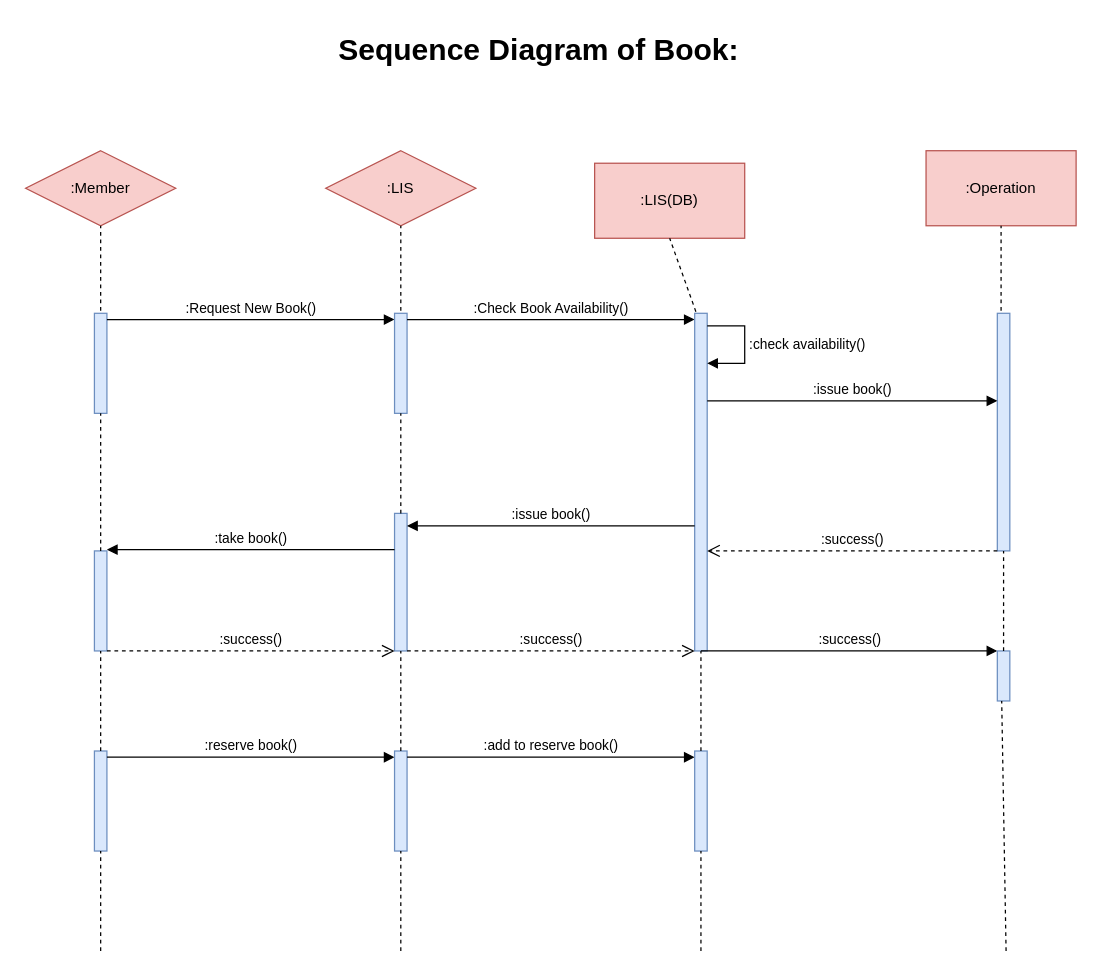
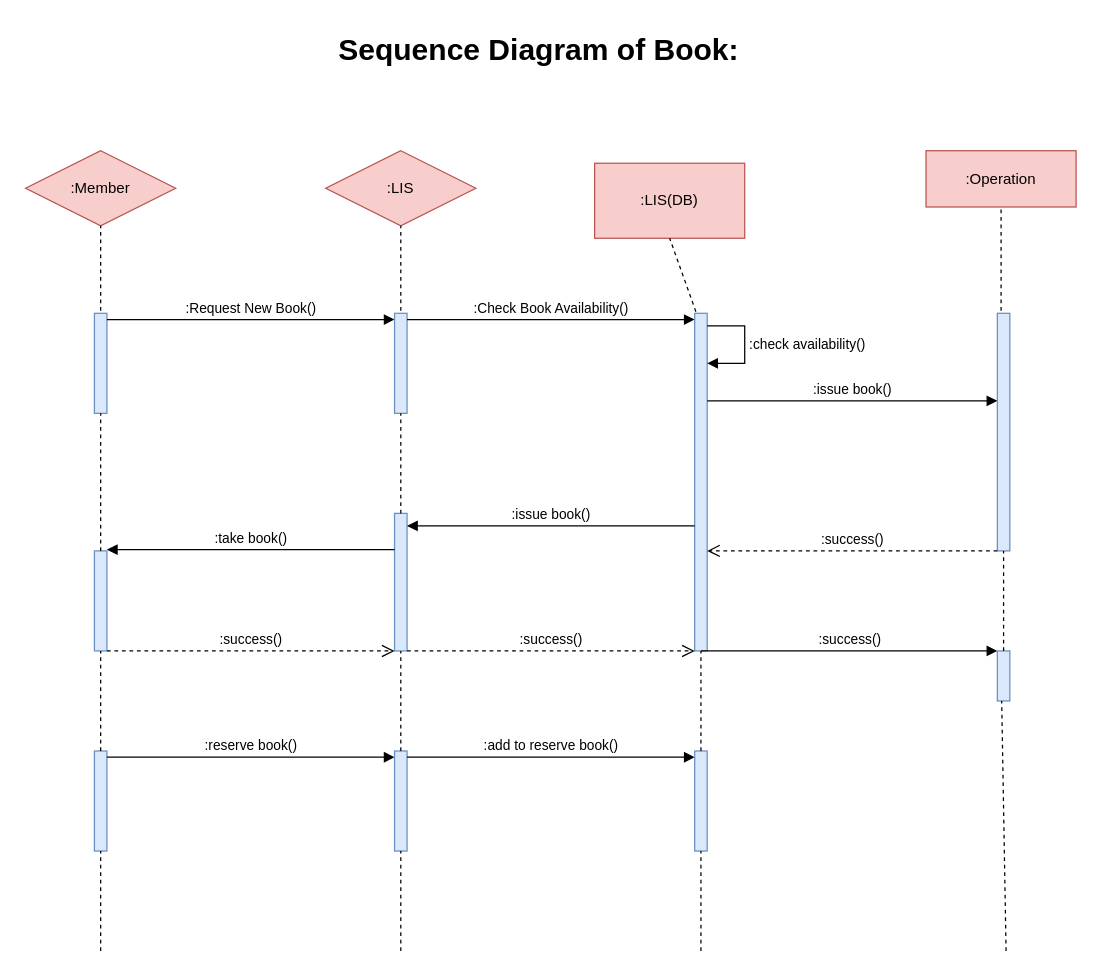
(1001, 188) -> (1001, 179)
